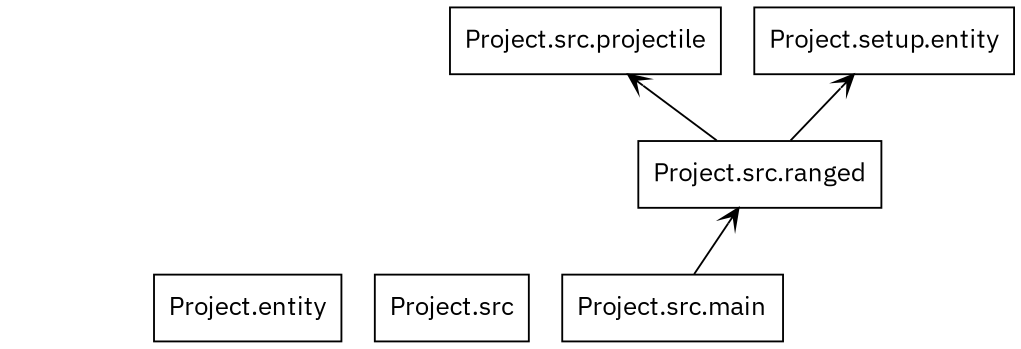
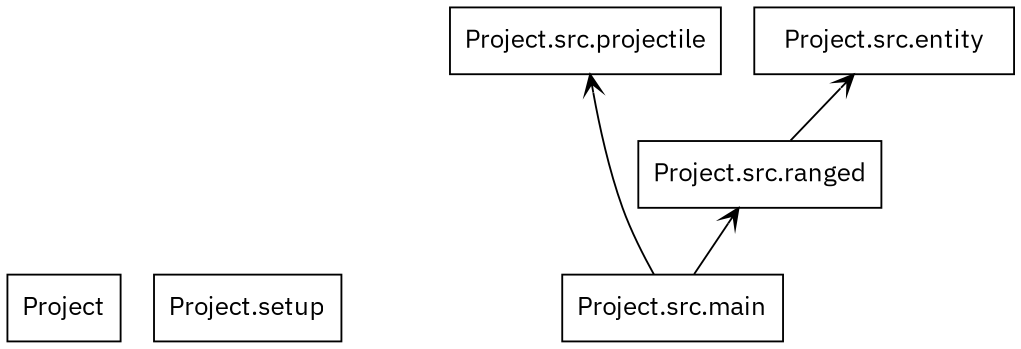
(884, 41) -> (884, 41)
(680, 113) -> (615, 186)
none -> (64, 308)
(248, 308) -> (248, 308)
(452, 308) -> none
